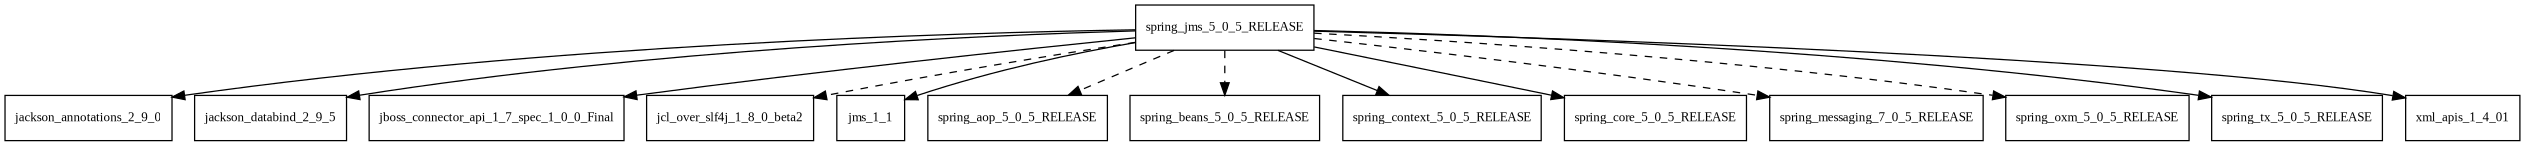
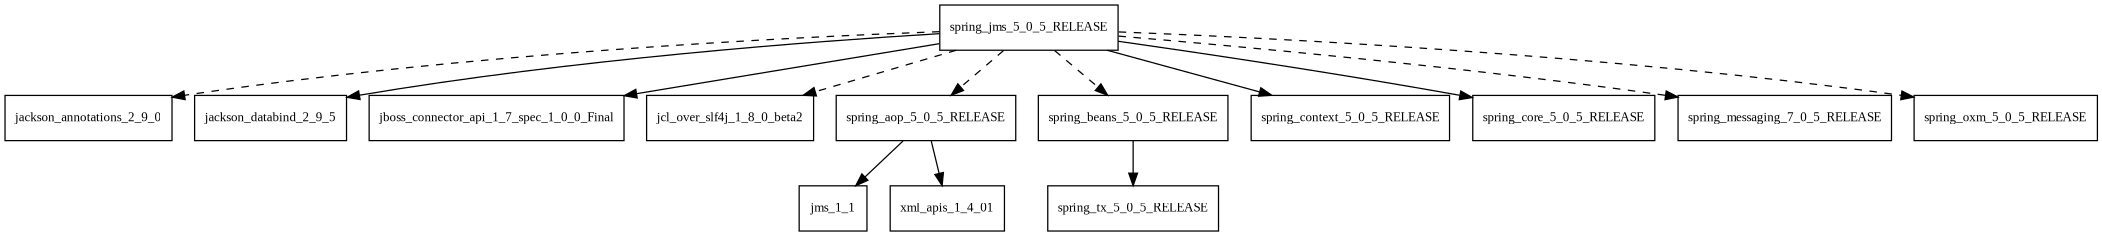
(659, 49) -> (561, 54)
(1881, 53) -> (935, 157)
(1890, 61) -> (1133, 157)
(993, 73) -> (884, 159)
